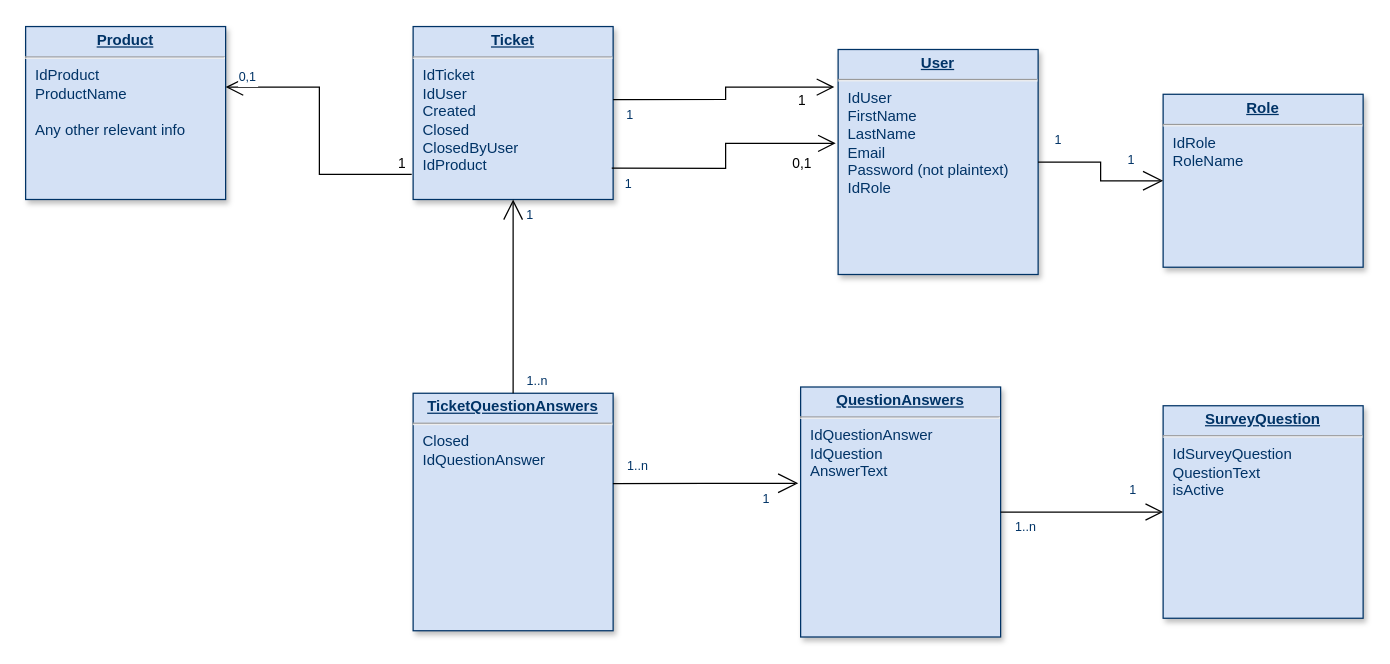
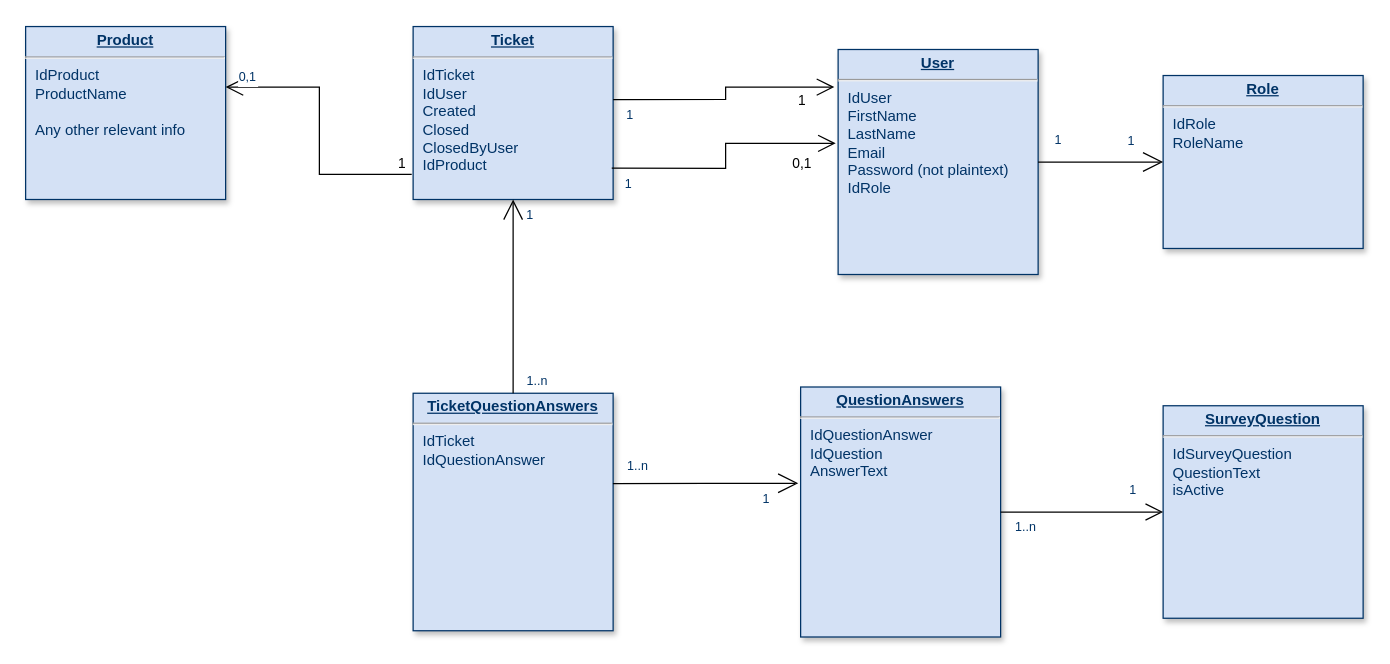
(1263, 181) -> (1263, 162)
(497, 420) -> (497, 420)
